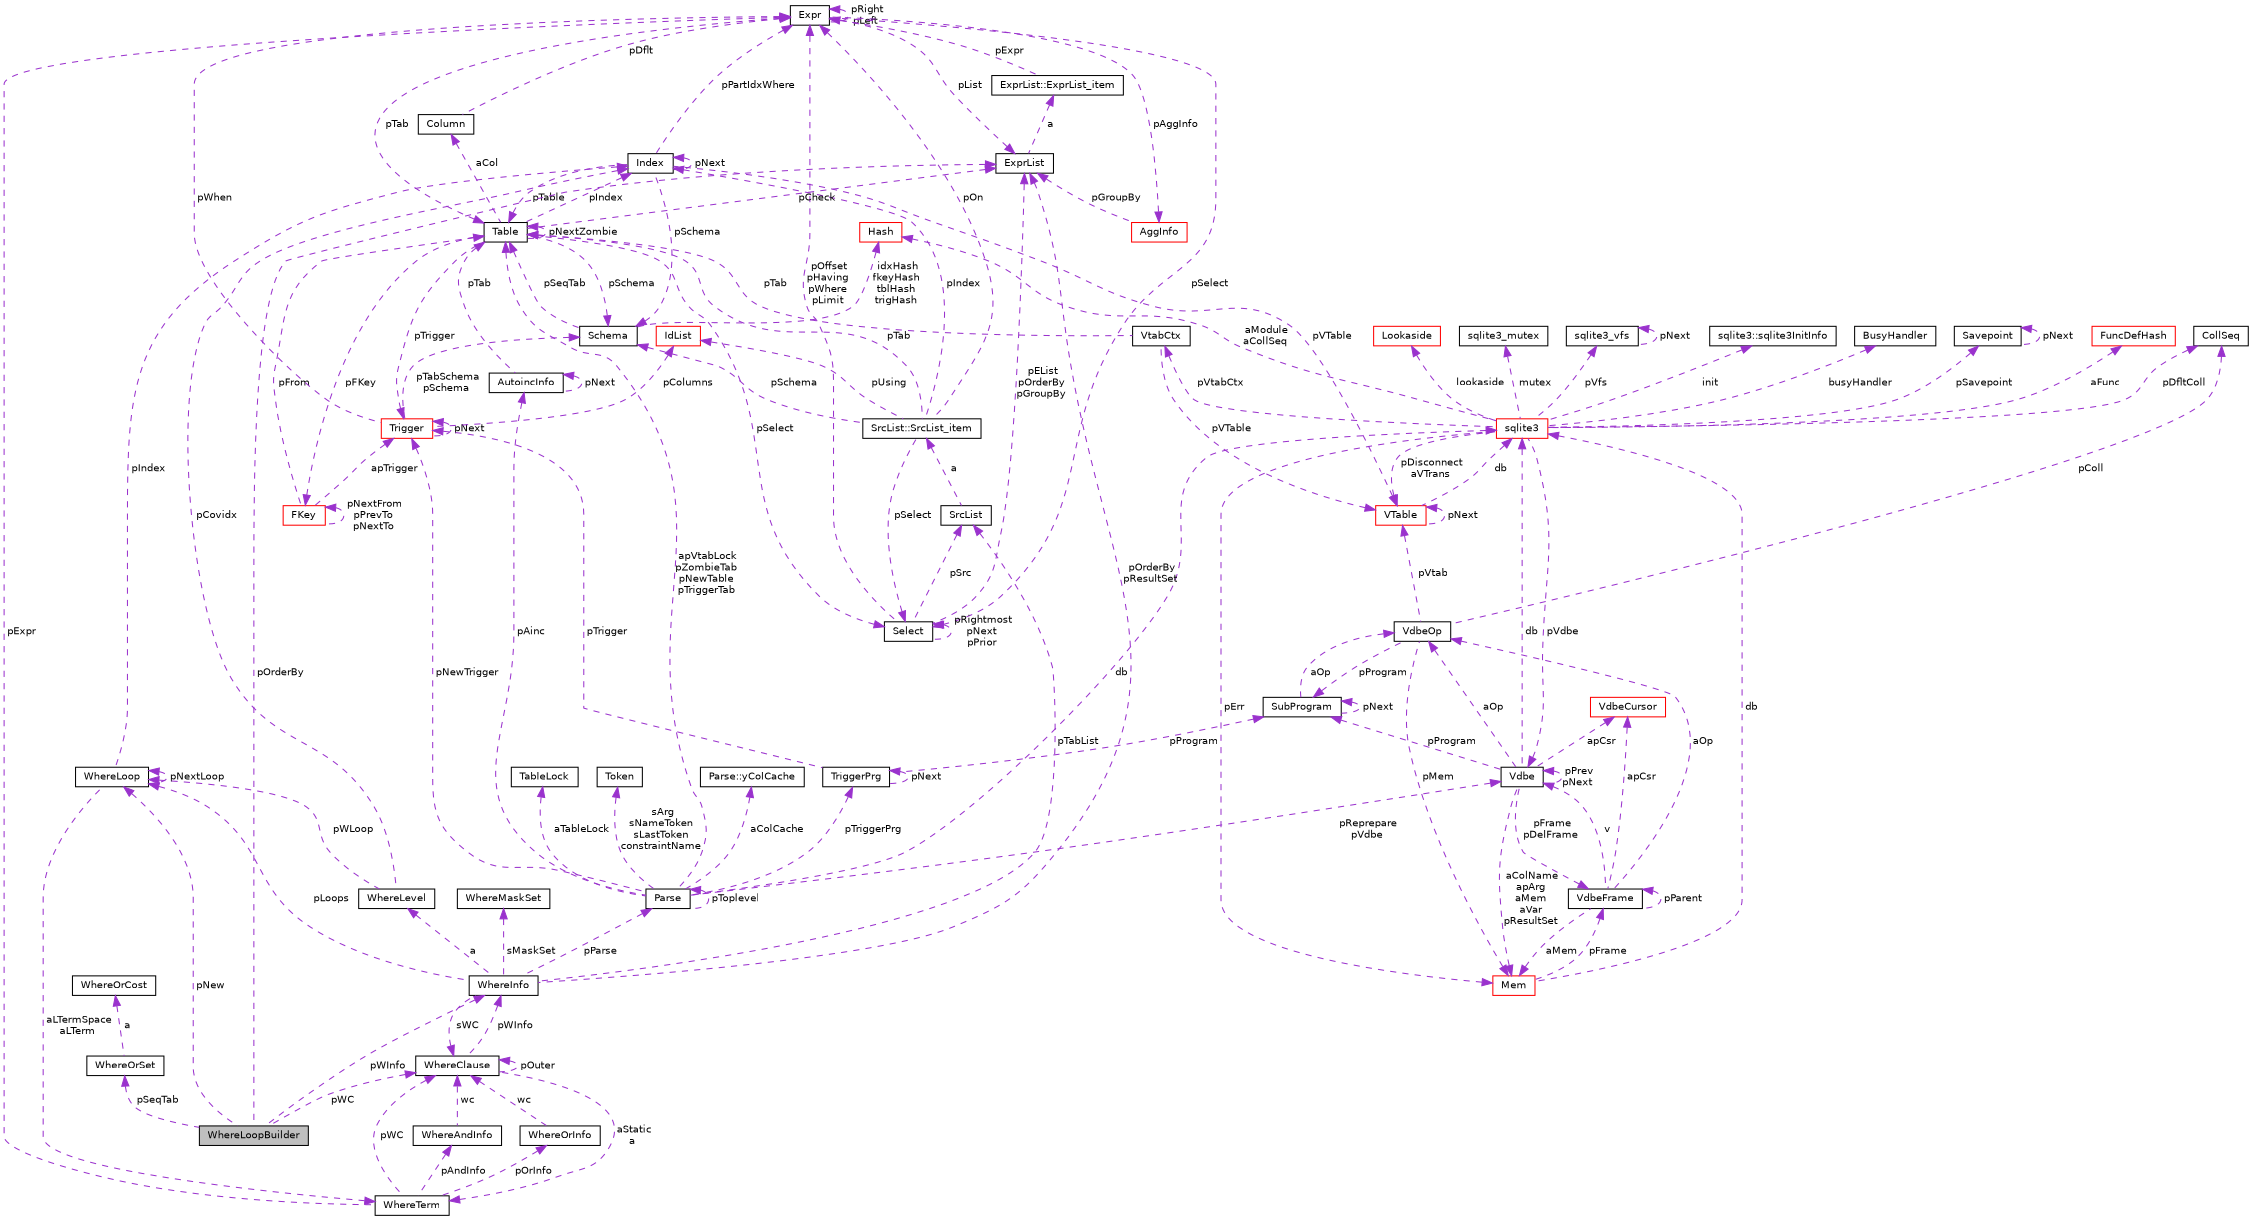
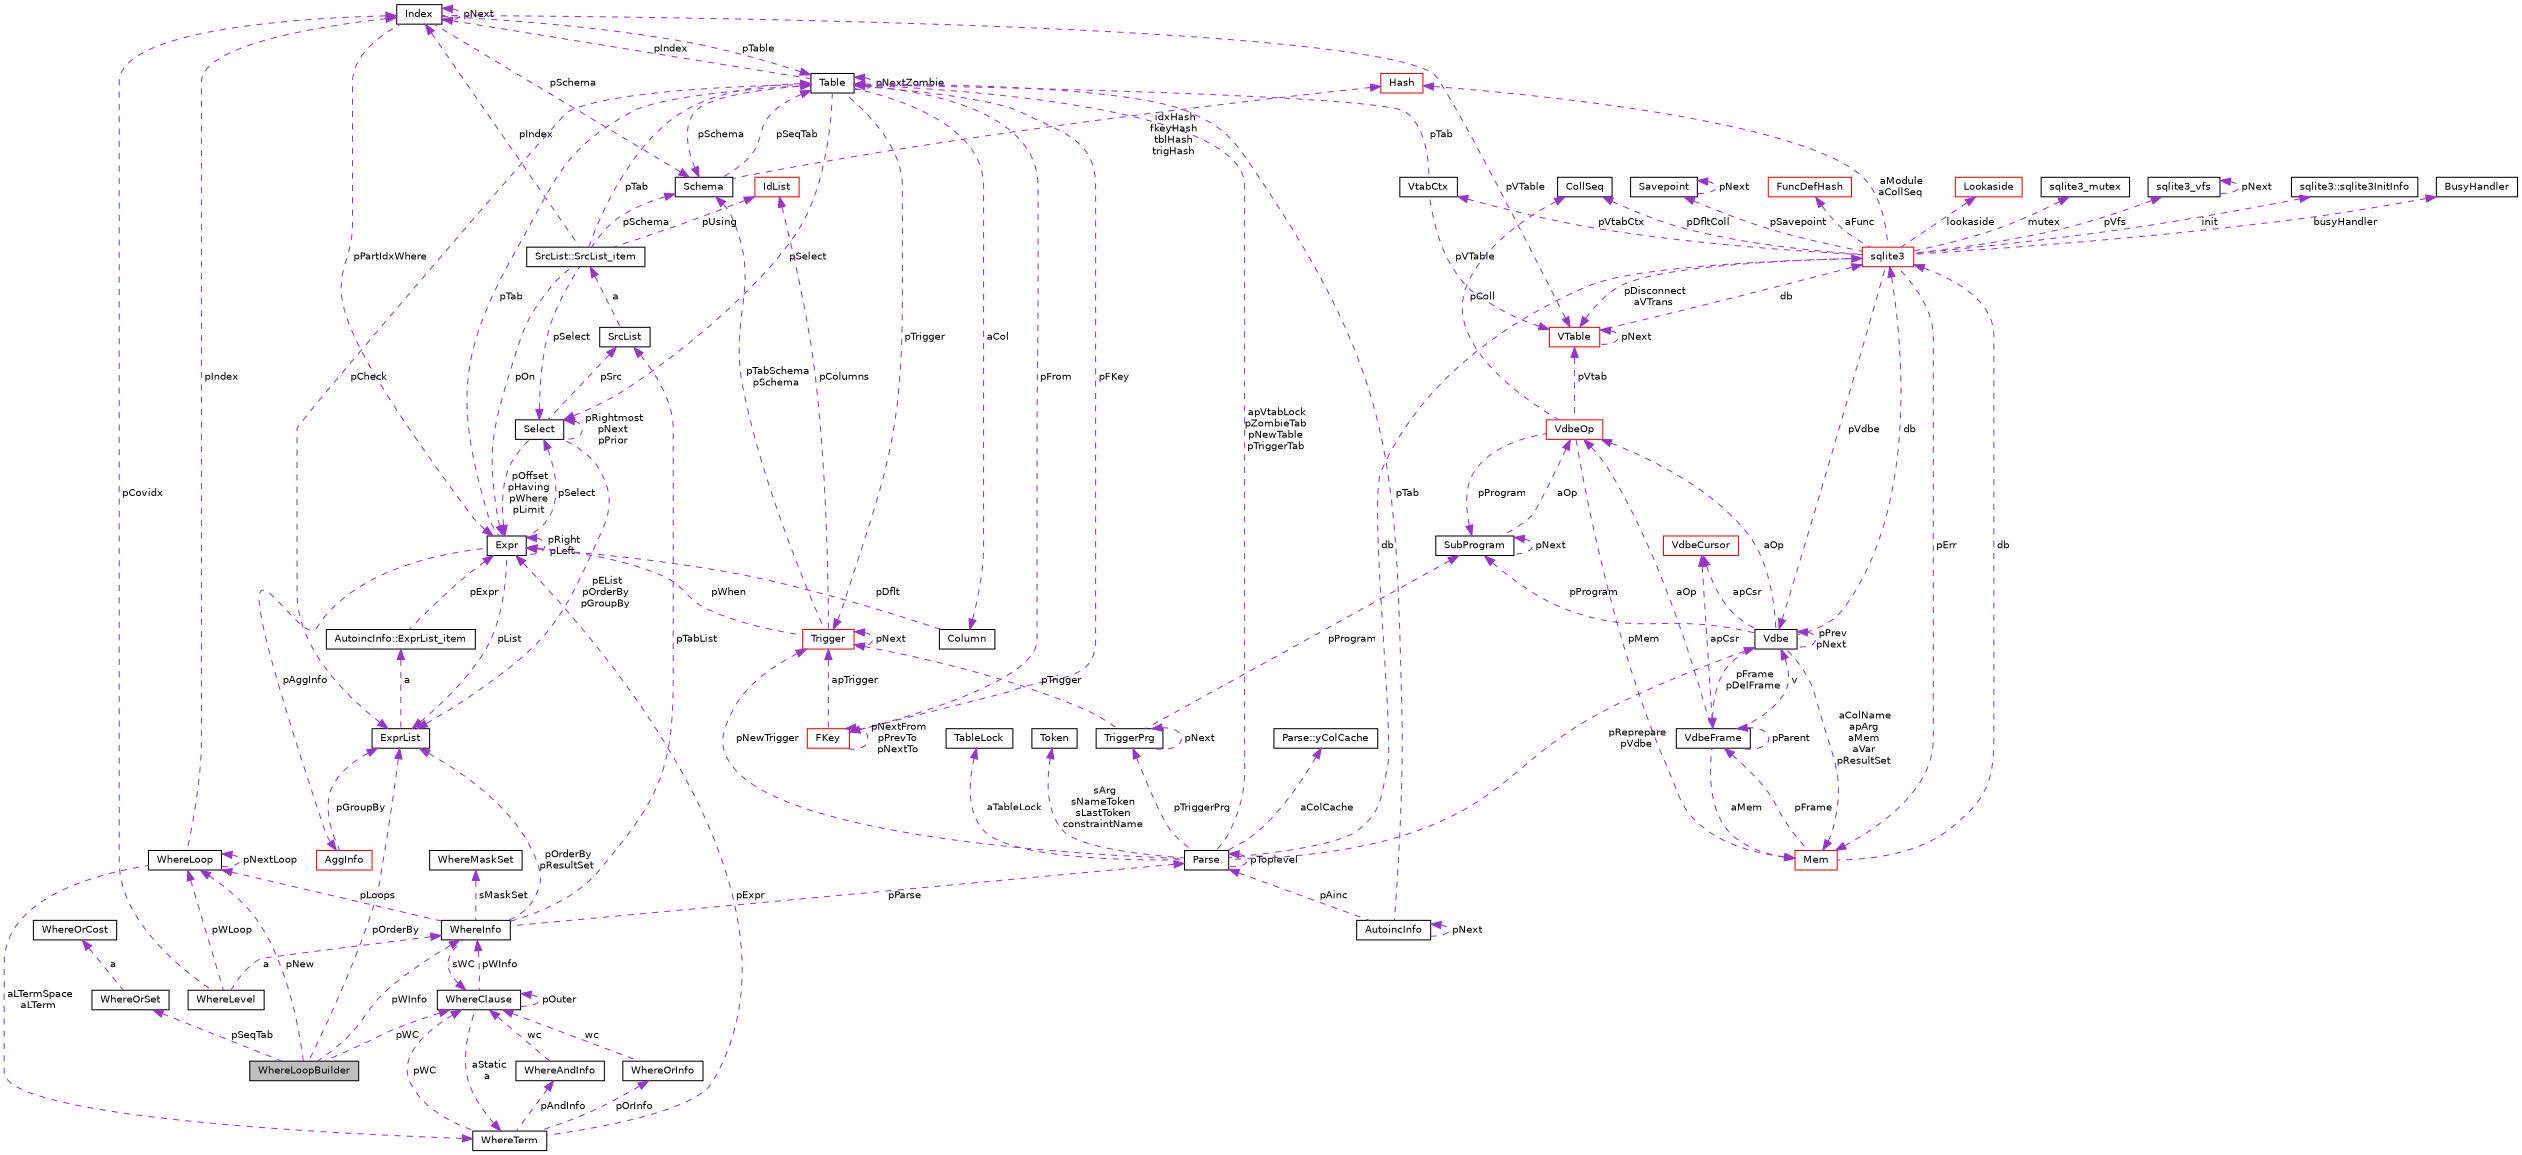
(1058, 85) -> (401, 639)
(1422, 632) -> (1575, 430)
(508, 694) -> (1304, 897)
(454, 945) -> (324, 950)
